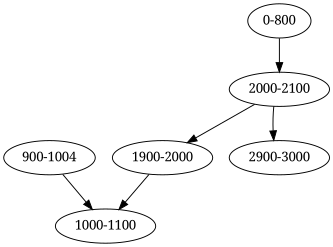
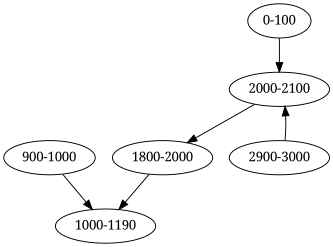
(279, 21) -> (279, 21)
(273, 119) -> (286, 128)
(49, 158) -> (49, 158)
(163, 158) -> (163, 158)
(106, 226) -> (106, 226)
